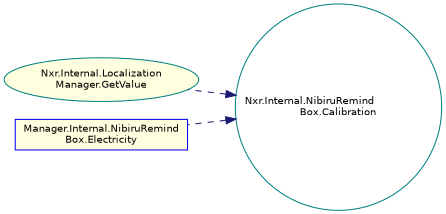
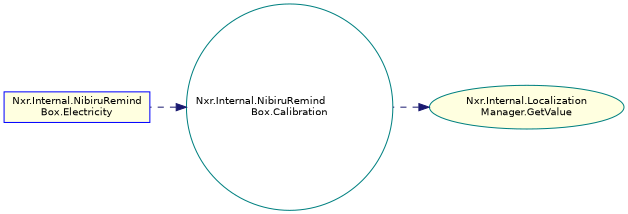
(207, 92) -> (406, 107)
(101, 135) -> (77, 107)
